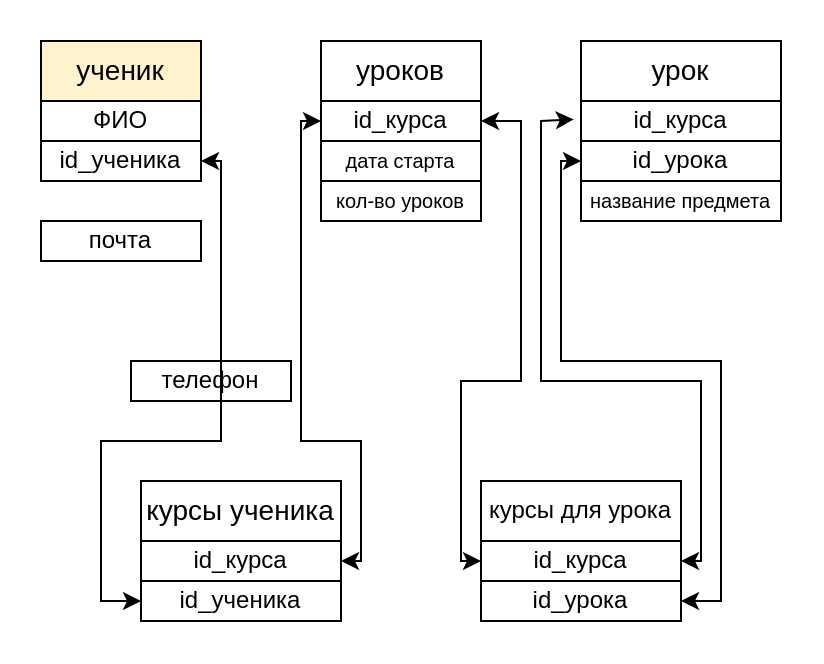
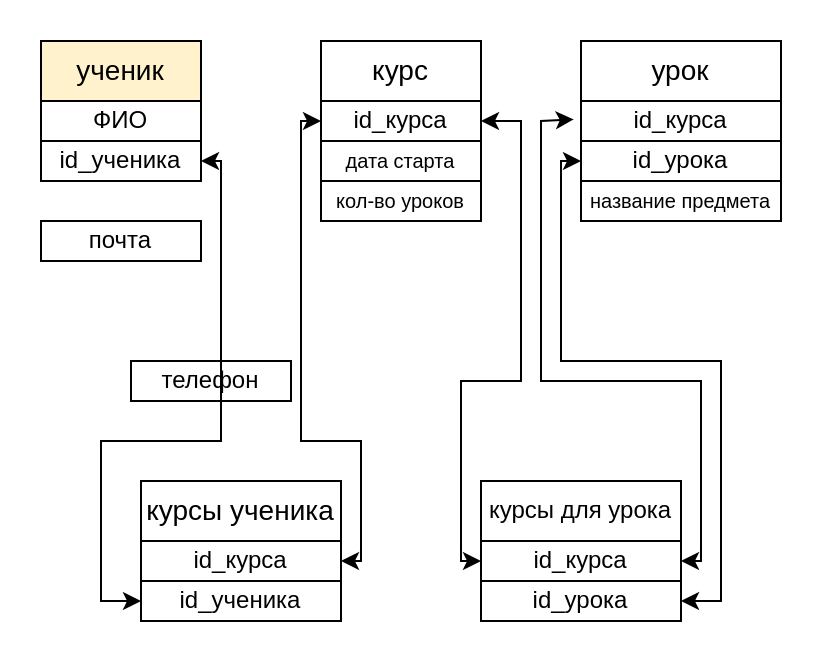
(401, 71) -> (401, 71)
